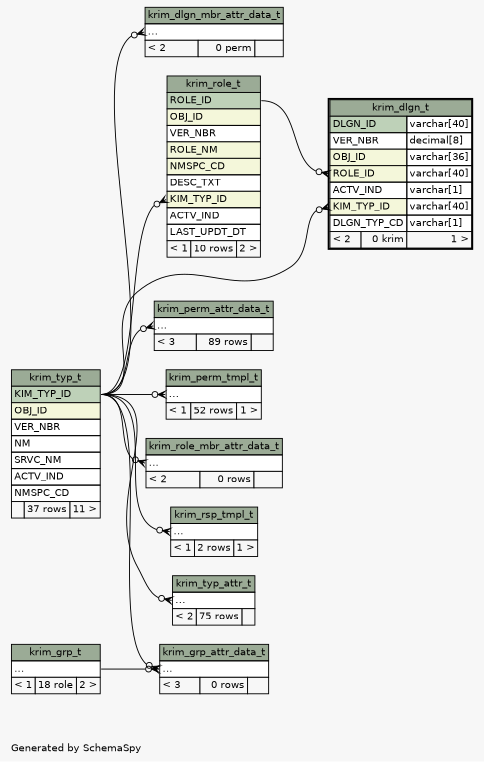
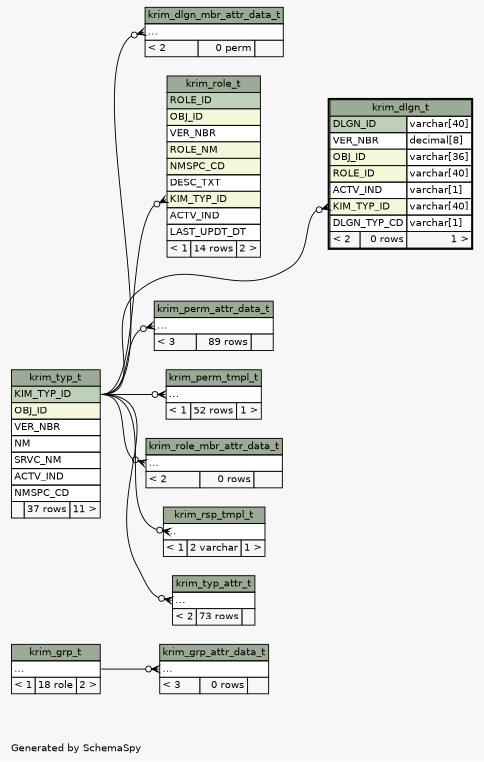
(293, 131) -> none
(388, 239) -> (387, 239)
(214, 248) -> (214, 248)
(214, 548) -> (214, 548)
(130, 561) -> none
(219, 616) -> (219, 616)
